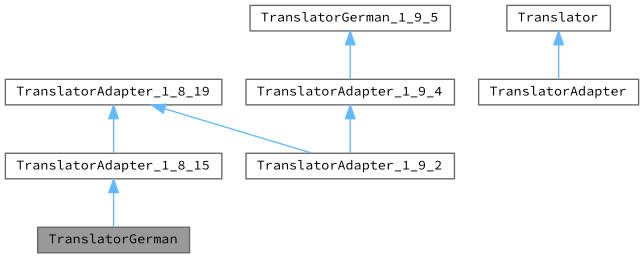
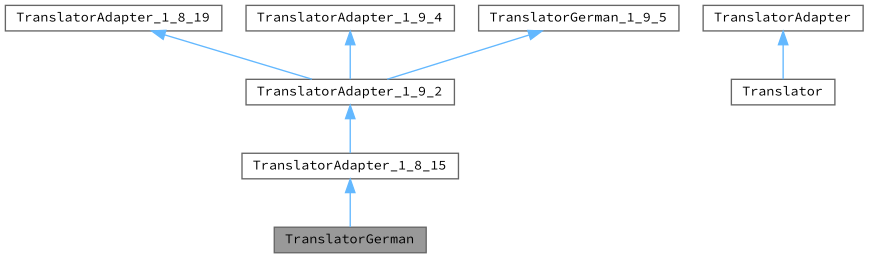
(350, 62) -> (458, 57)
(559, 62) -> (783, 62)
(114, 136) -> (350, 136)
